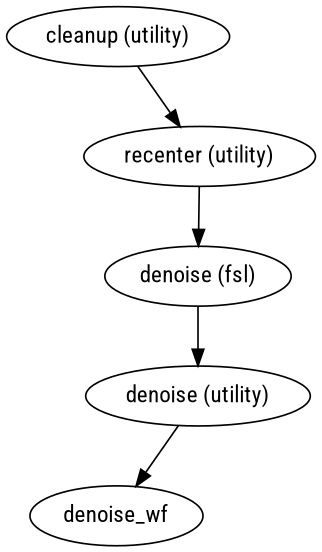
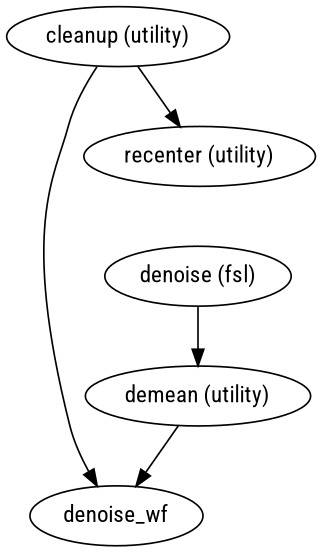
(199, 208) -> none
none -> (44, 267)
(198, 396) -> (198, 396)
